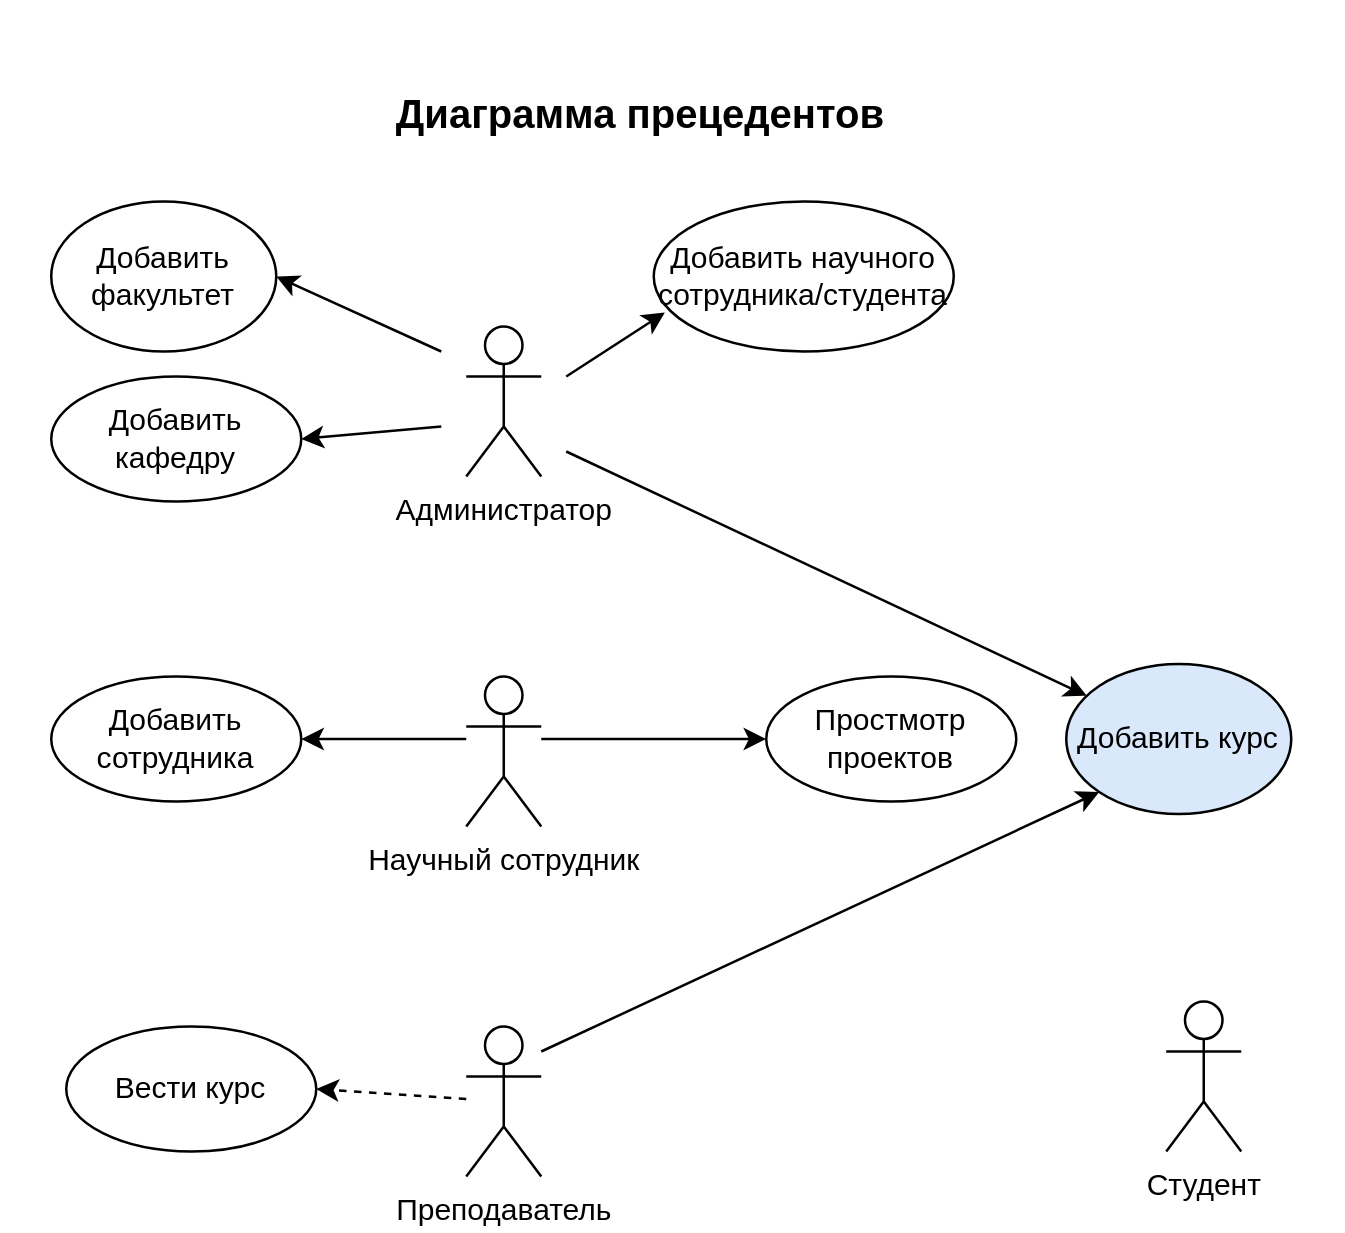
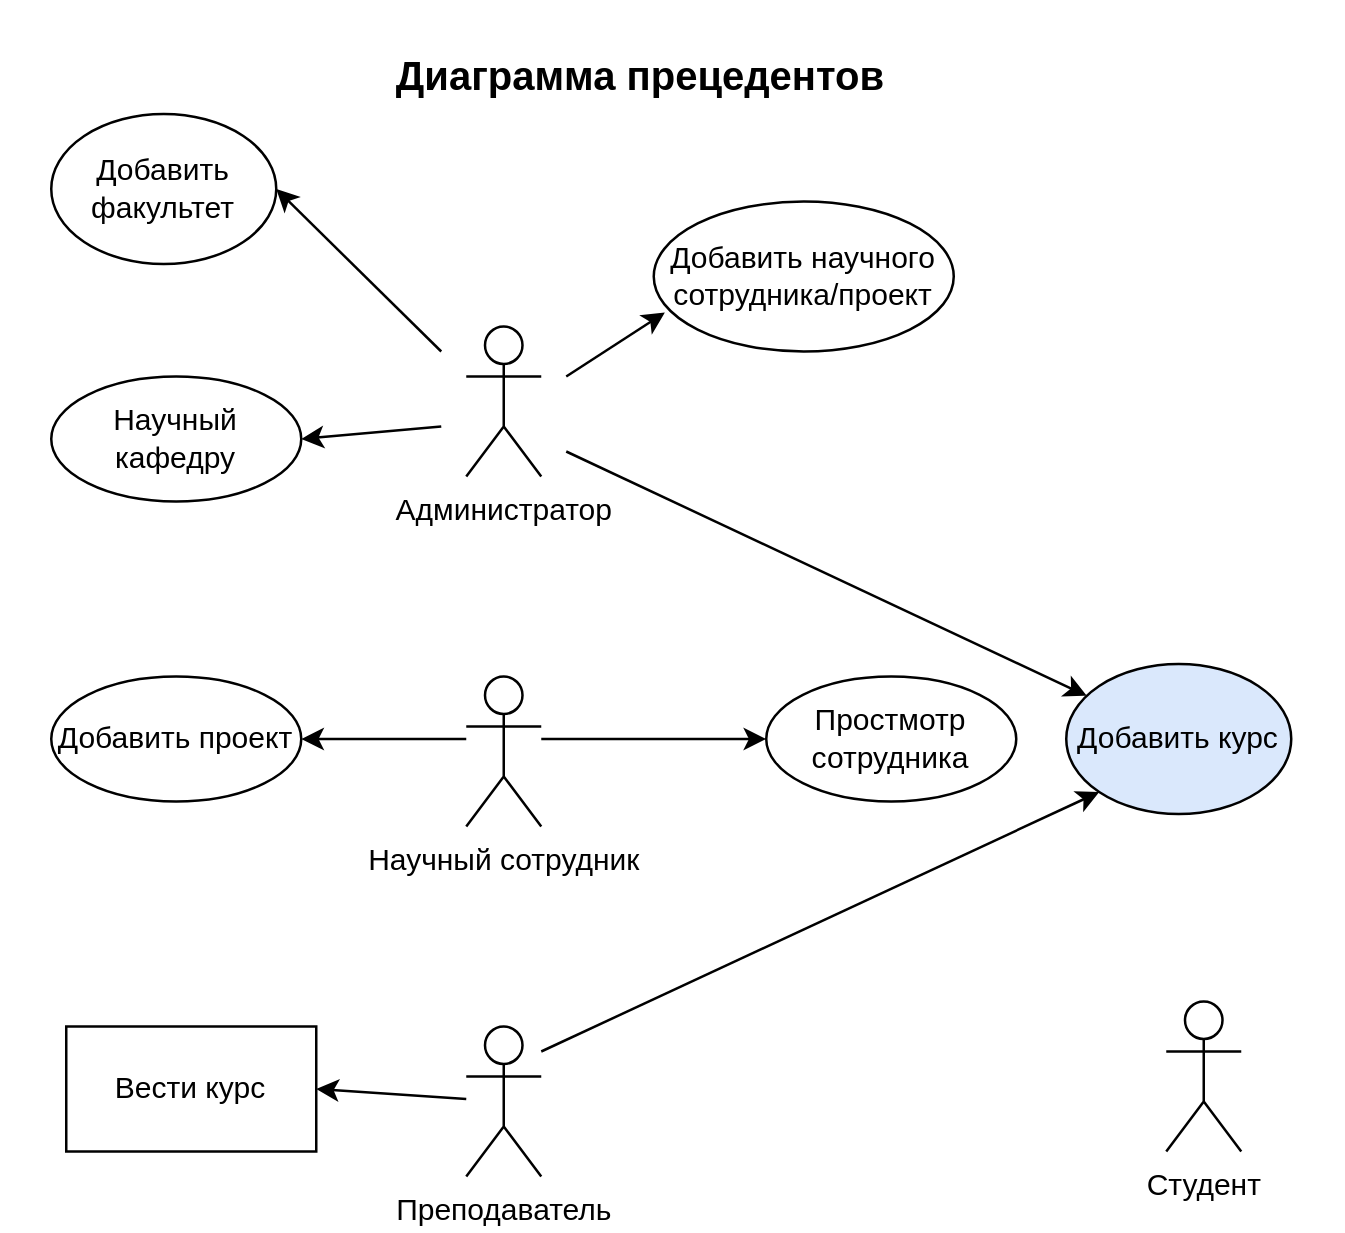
(641, 114) -> (641, 76)
(164, 276) -> (164, 189)
(804, 276) -> (804, 276)
(176, 439) -> (176, 439)
(176, 739) -> (176, 739)
(891, 739) -> (891, 739)
(191, 1089) -> (191, 1089)
(396, 1094) -> (396, 1094)
